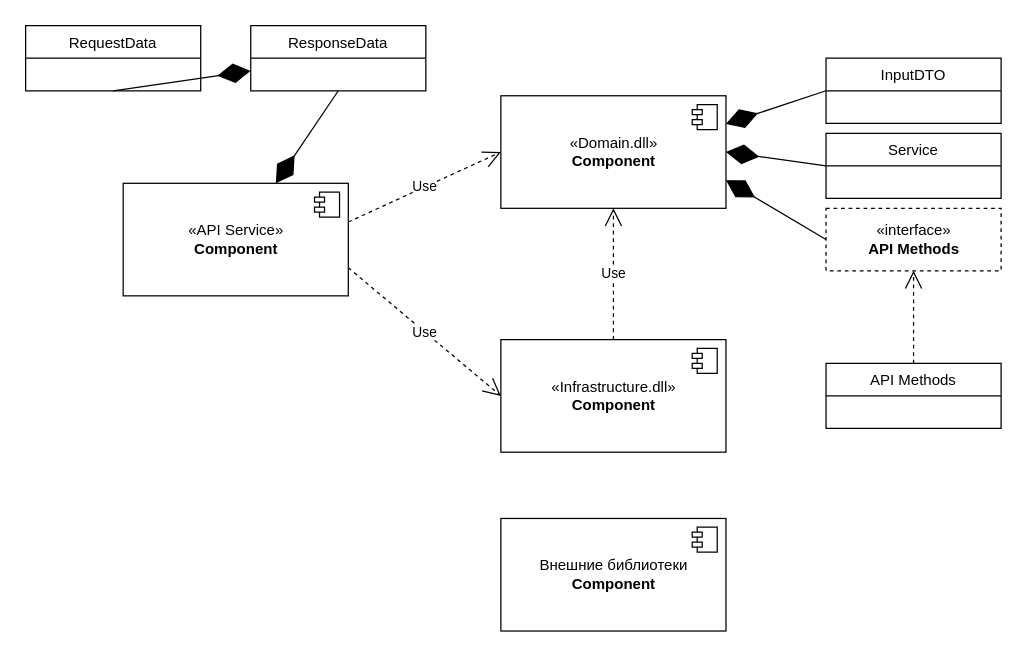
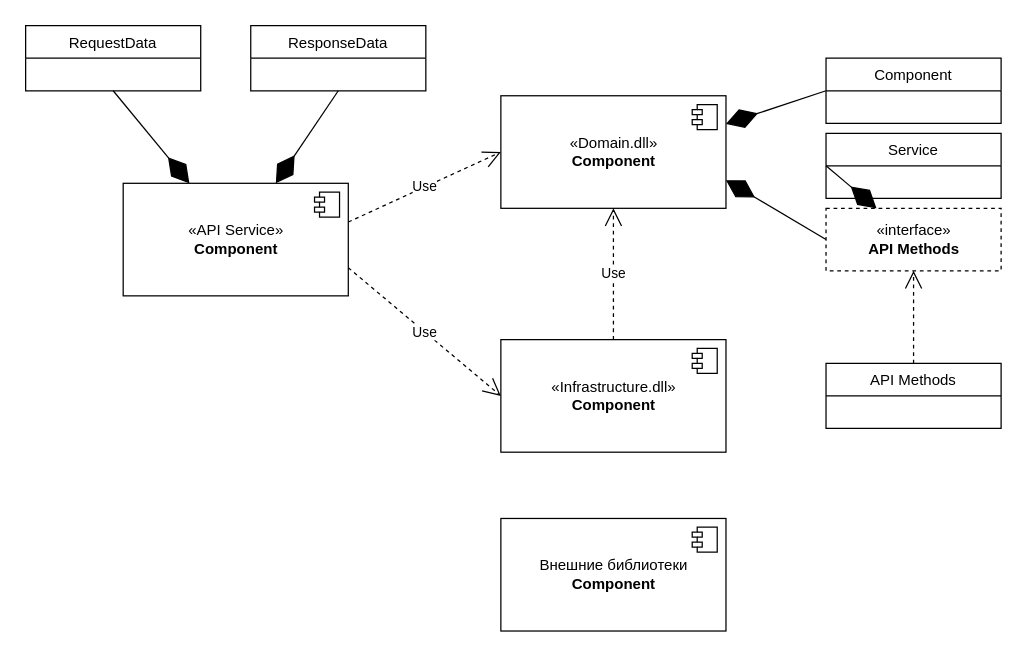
(913, 75) -> (913, 75)
(166, 83) -> (141, 124)
(792, 161) -> (838, 176)
